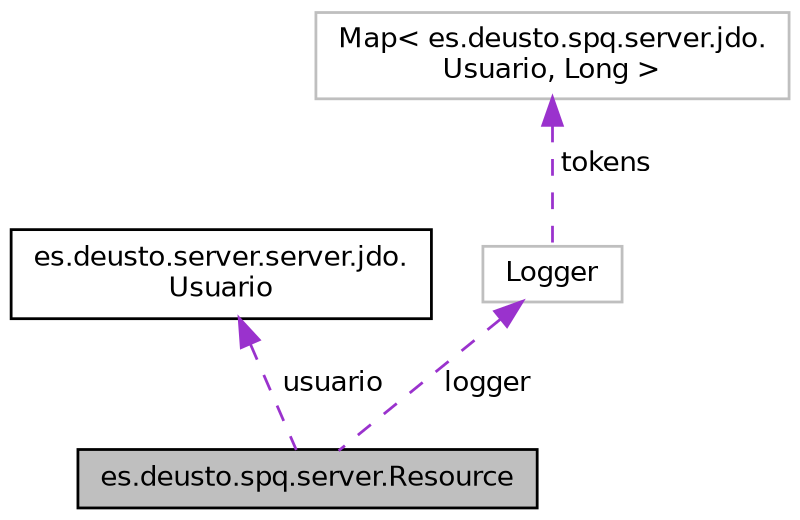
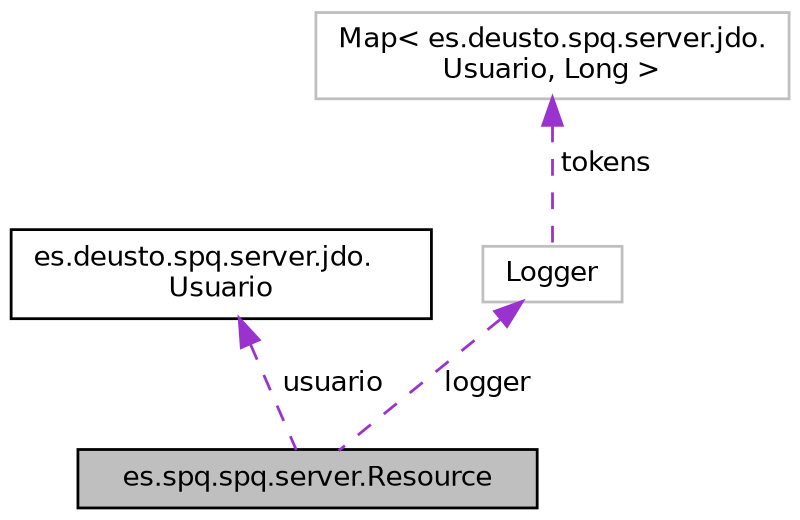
(221, 274) -> (221, 274)
(308, 479) -> (308, 479)
